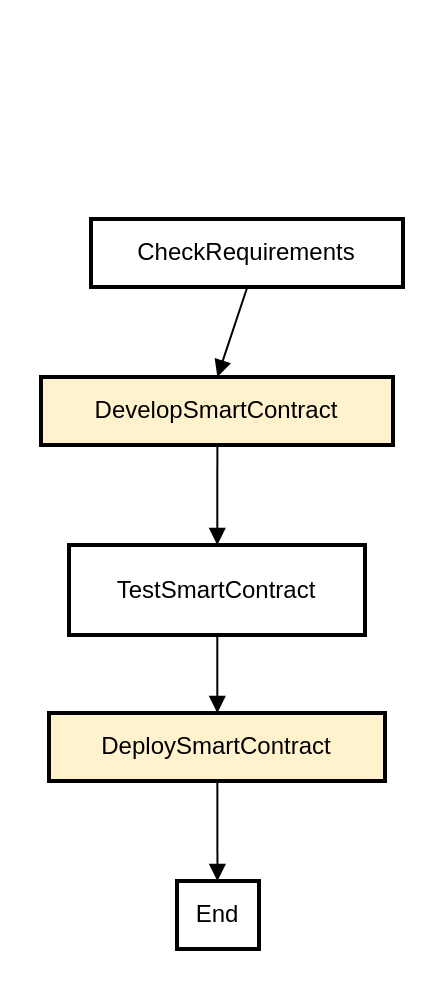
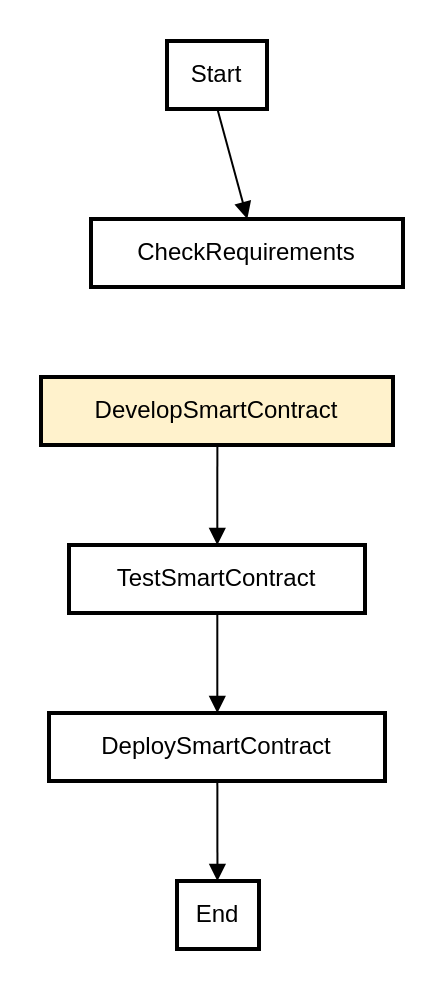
none -> (217, 75)
none -> (231, 157)
(235, 325) -> none
(217, 590) -> (217, 579)
(217, 747) -> (217, 747)
